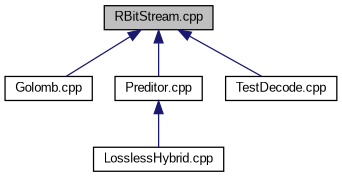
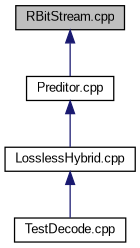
(225, 56) -> (70, 201)
(49, 88) -> none
